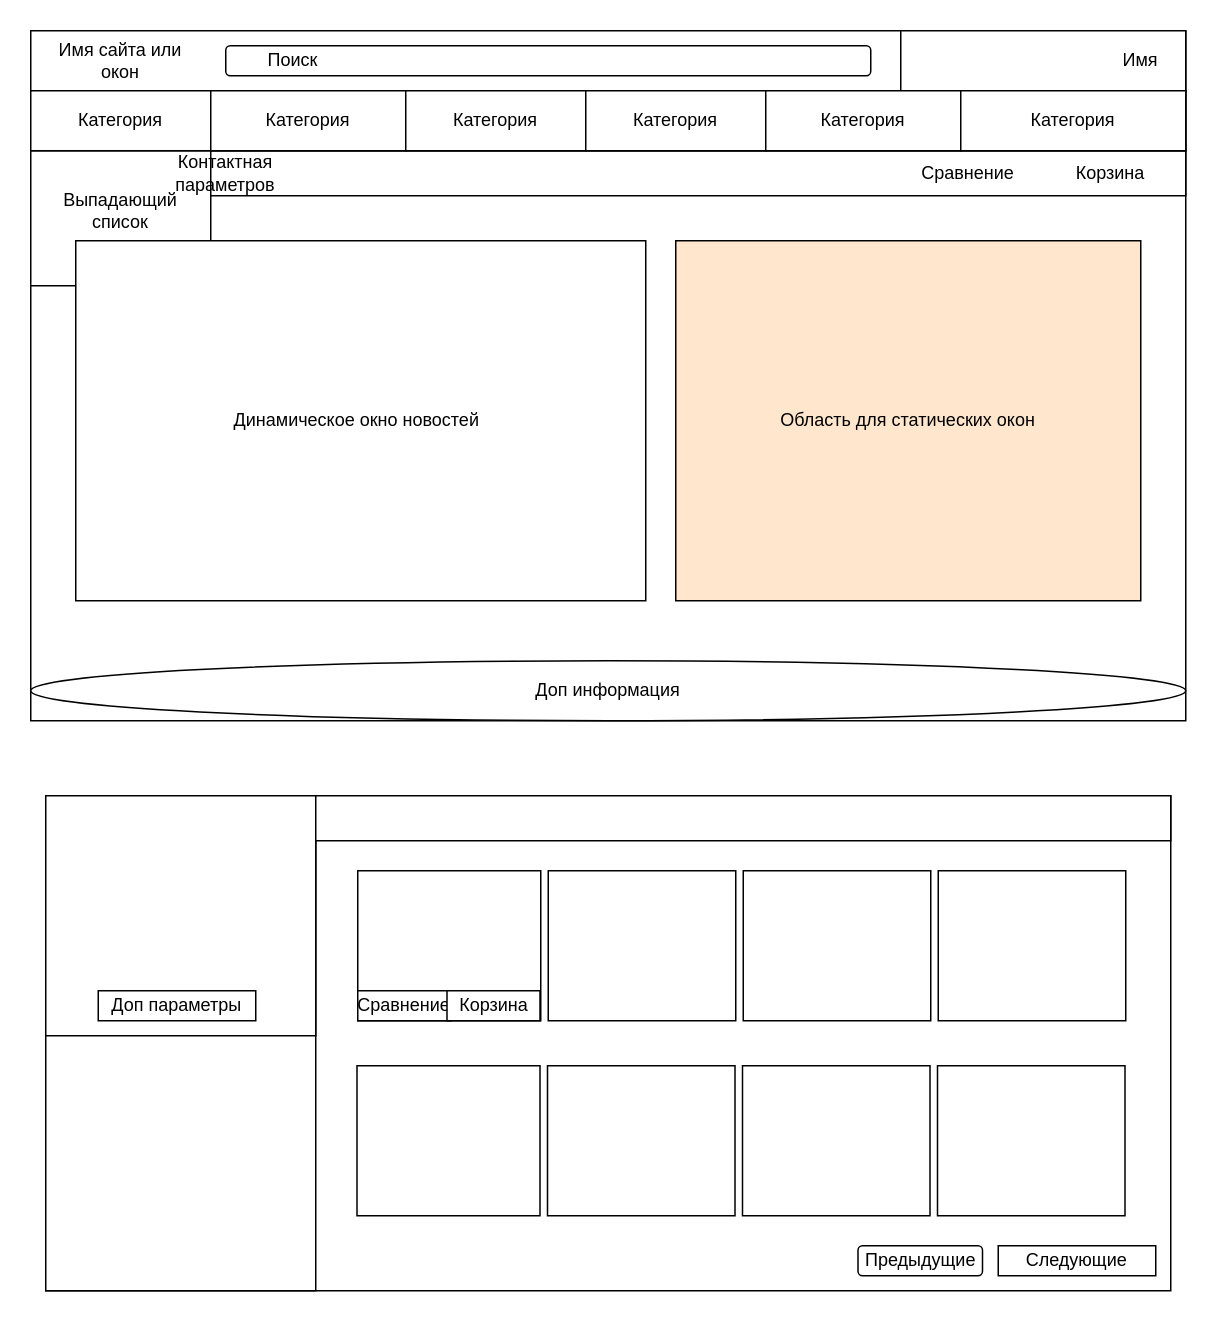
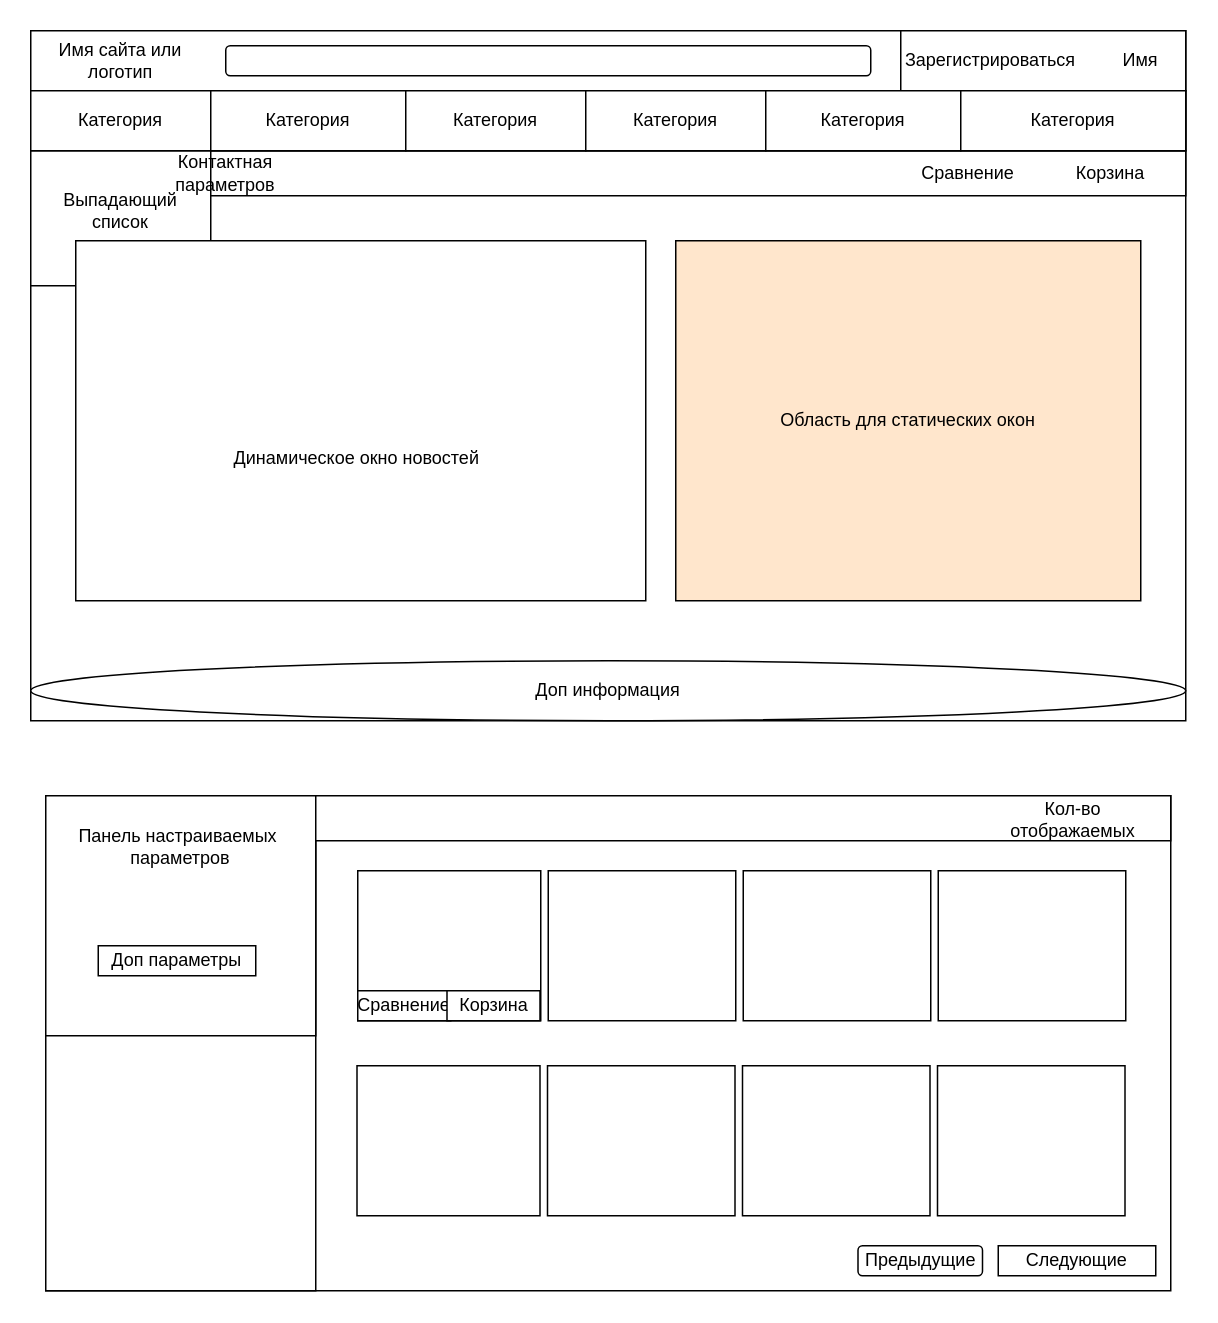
(121, 61) -> (121, 61)
(293, 61) -> none
none -> (991, 61)
(357, 421) -> (357, 458)
none -> (1073, 820)
none -> (181, 847)
(177, 1006) -> (177, 961)
